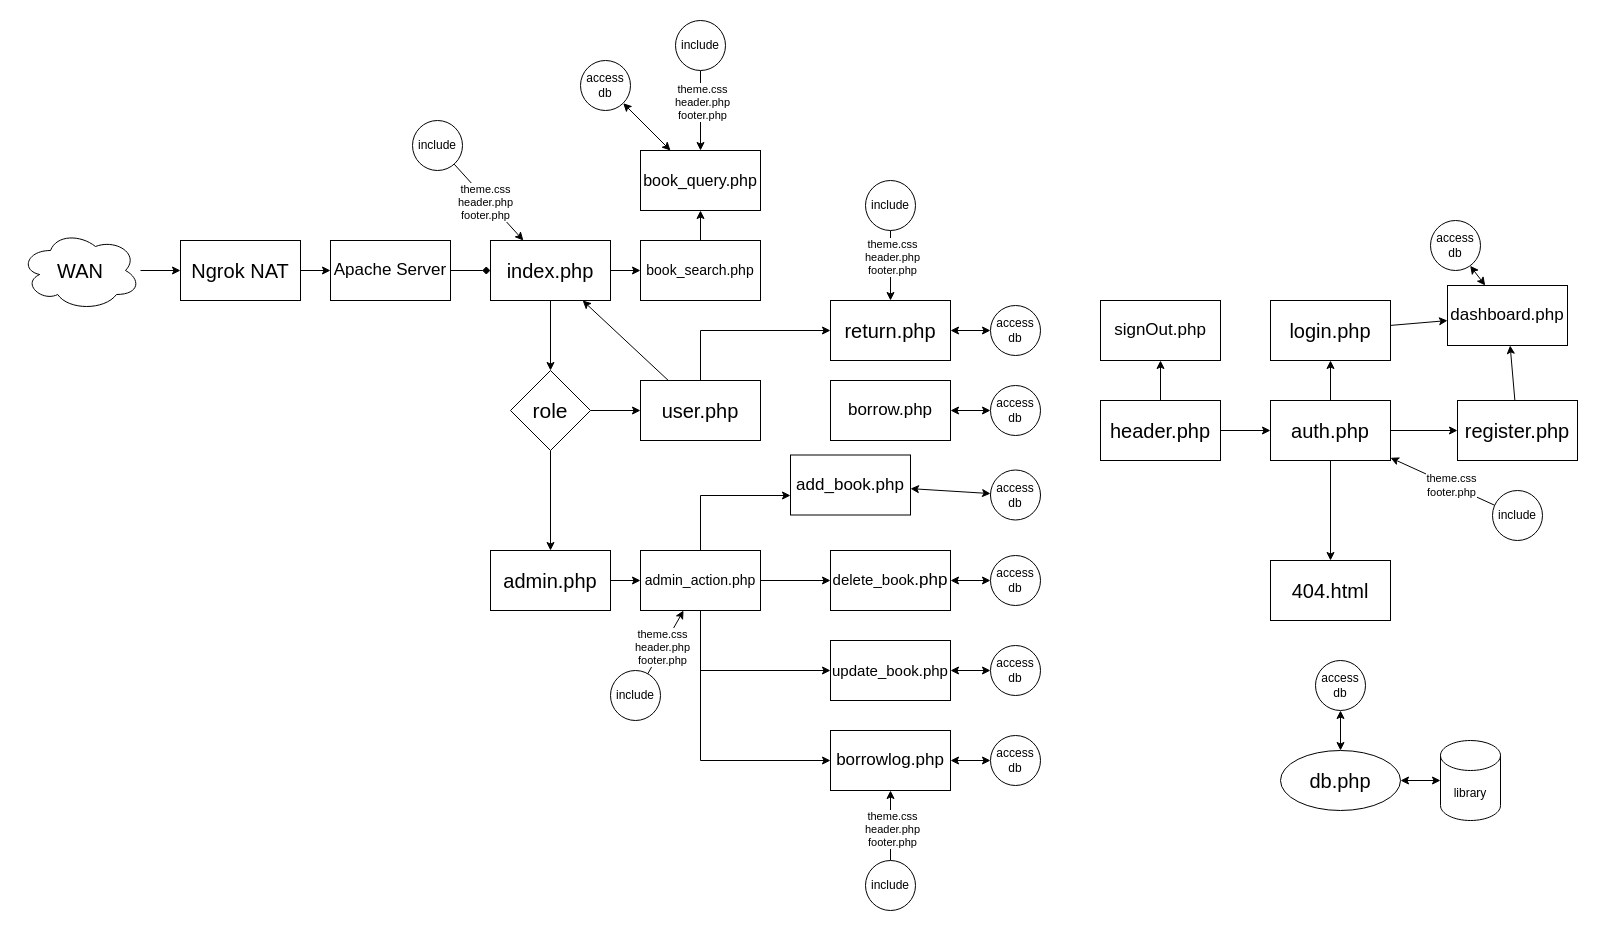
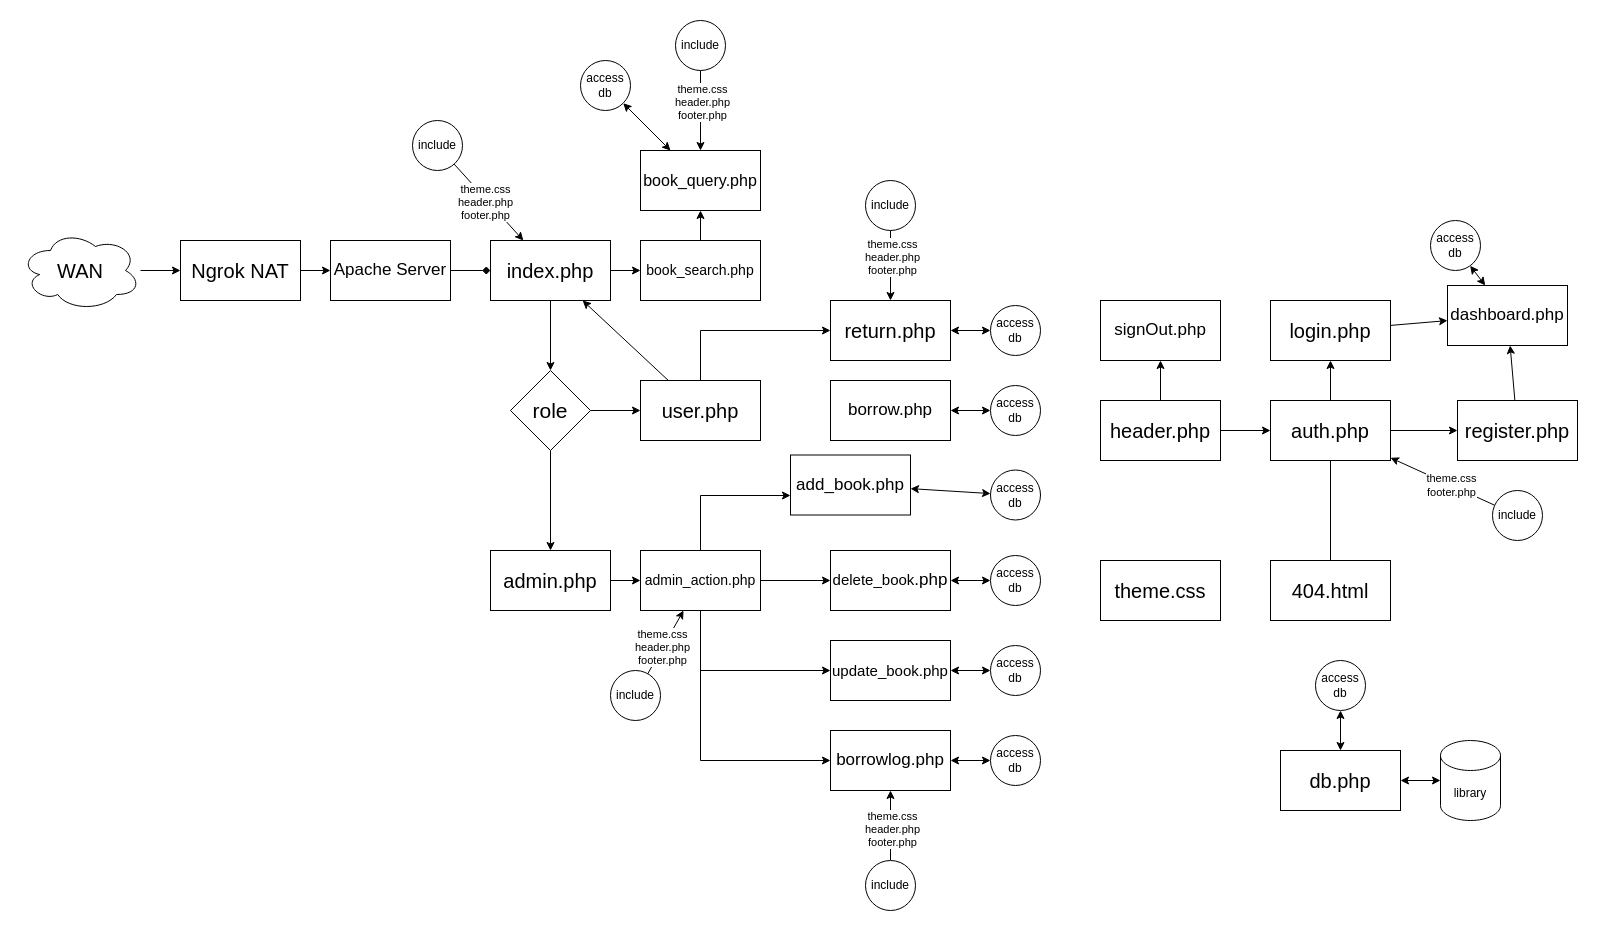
(1331, 552) -> (1331, 555)
none -> (1161, 591)
(1341, 781) -> (1341, 781)
